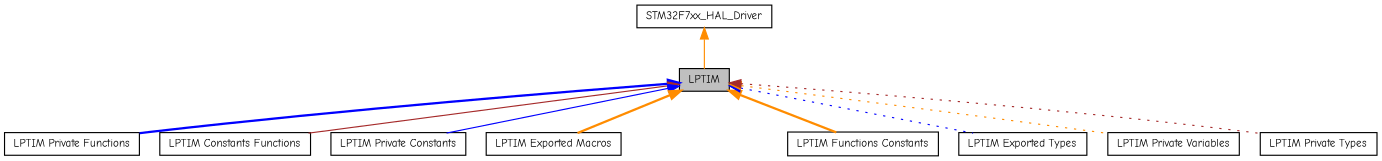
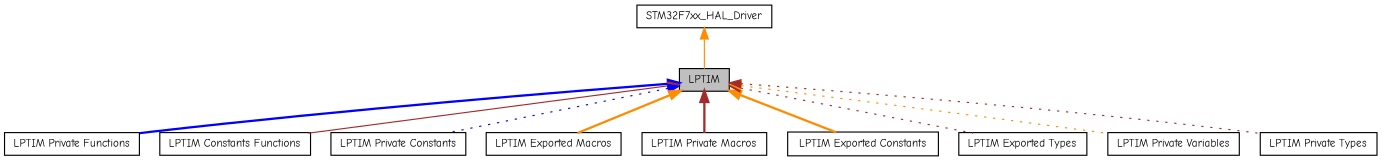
(557, 111) -> (557, 111)
(857, 111) -> (857, 111)
none -> (704, 144)
(863, 144) -> (863, 144)
